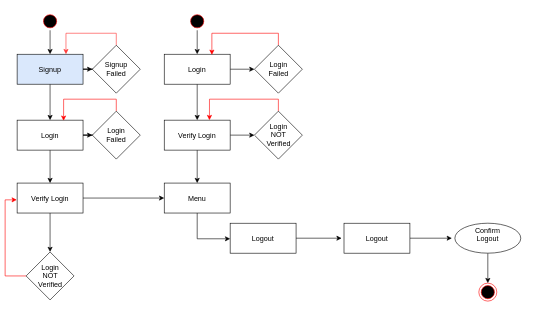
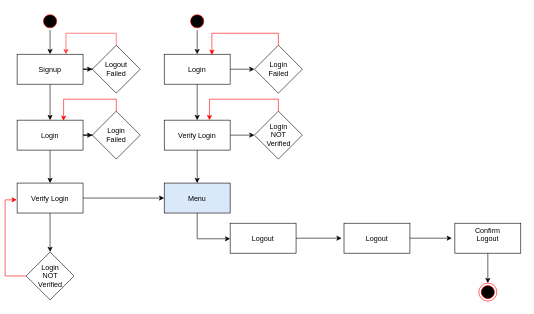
(50, 69) -> (50, 69)
(116, 69) -> (116, 69)
(197, 198) -> (197, 198)
(488, 239) -> (488, 239)
